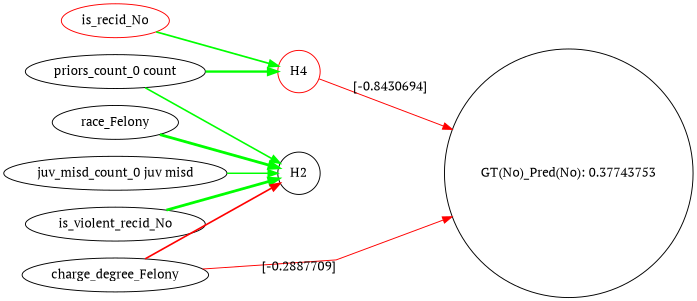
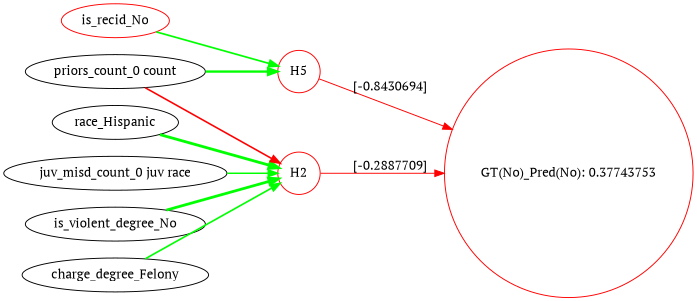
(299, 72) -> (299, 72)
(115, 122) -> (115, 122)
(208, 123) -> (208, 123)
(115, 173) -> (115, 173)
(299, 173) -> (299, 173)
(569, 173) -> (569, 173)
(208, 223) -> (208, 223)
(115, 224) -> (115, 224)
(326, 261) -> (378, 173)
